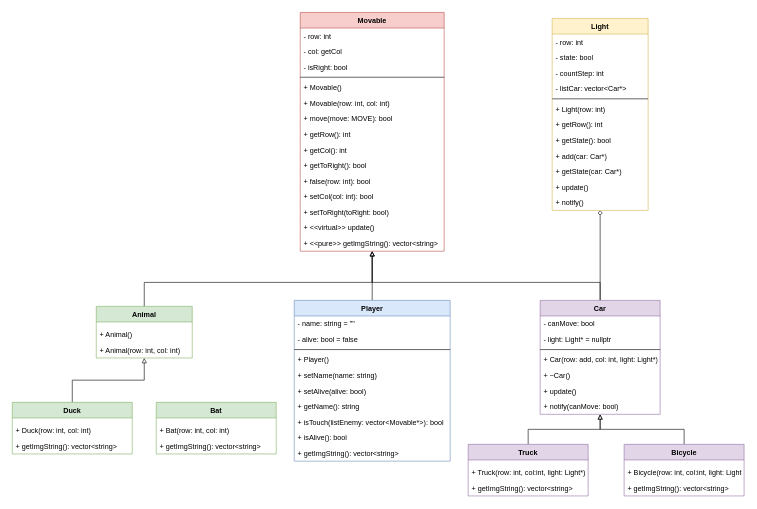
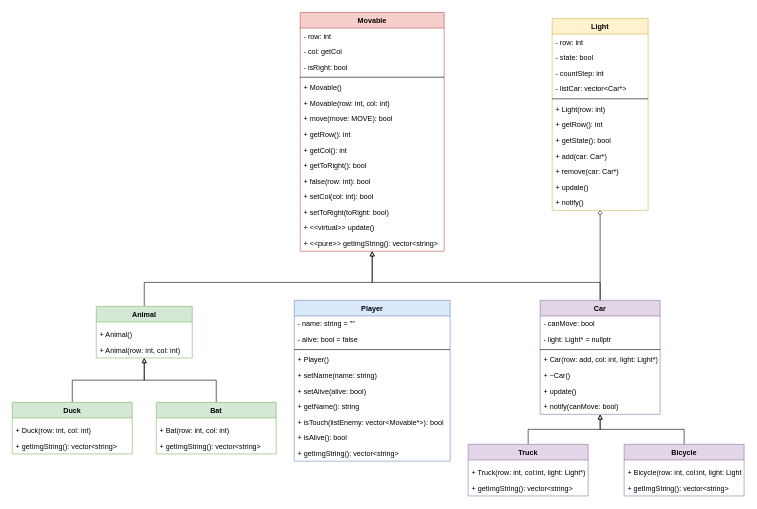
(595, 172) -> (591, 172)
(372, 292) -> none
none -> (192, 380)
